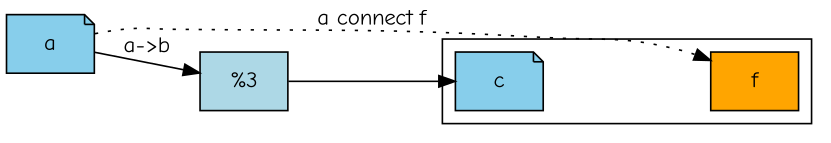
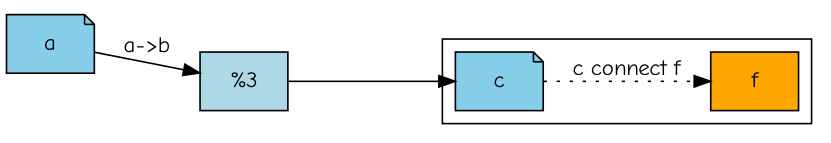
(396, 31) -> (619, 81)
